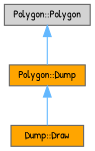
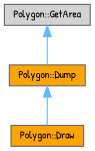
(47, 15) -> (47, 15)
(47, 136) -> (47, 136)
